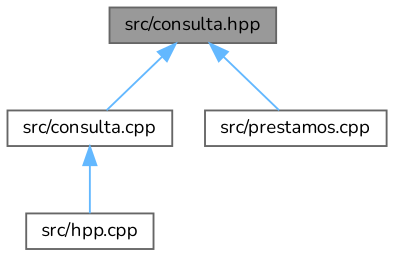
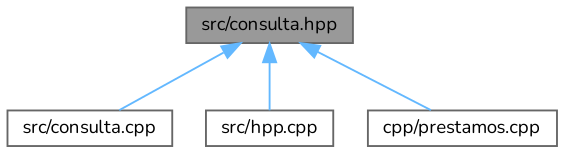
(296, 128) -> (462, 128)
(90, 189) -> (270, 86)
